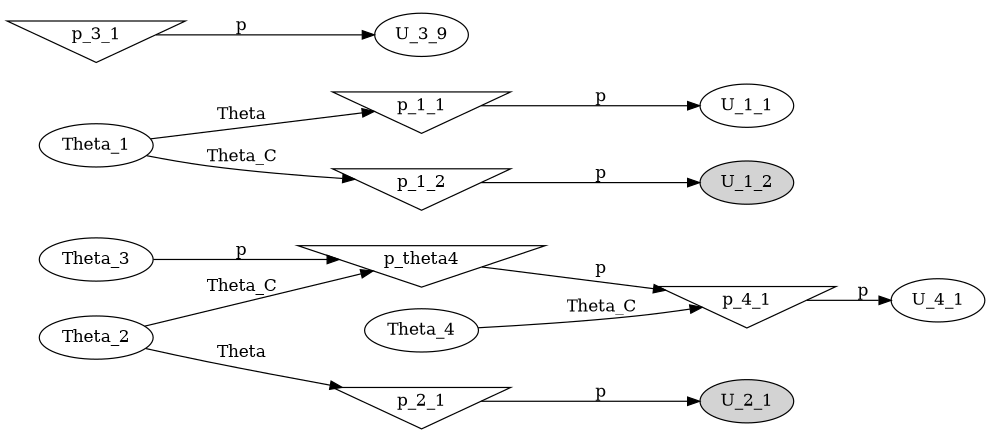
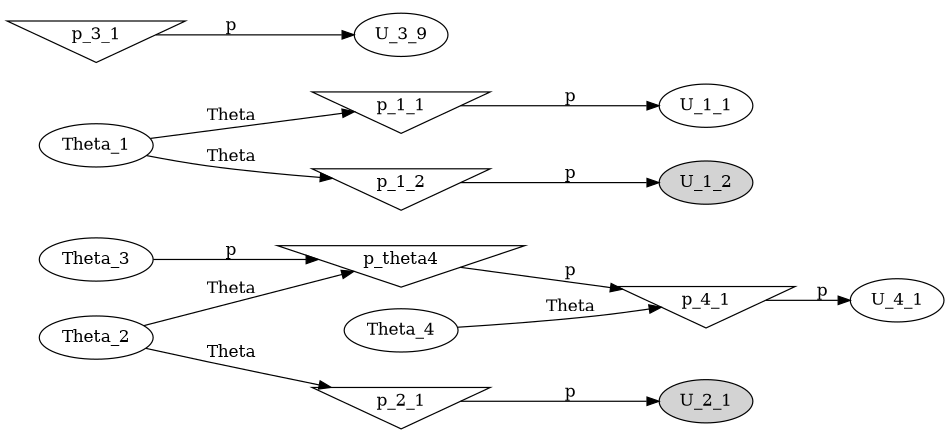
(242, 157) -> (231, 157)
(242, 287) -> (231, 289)
(601, 307) -> (571, 307)
